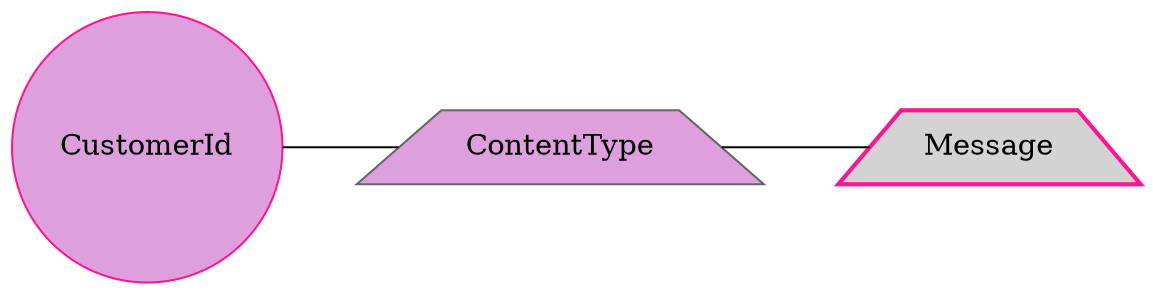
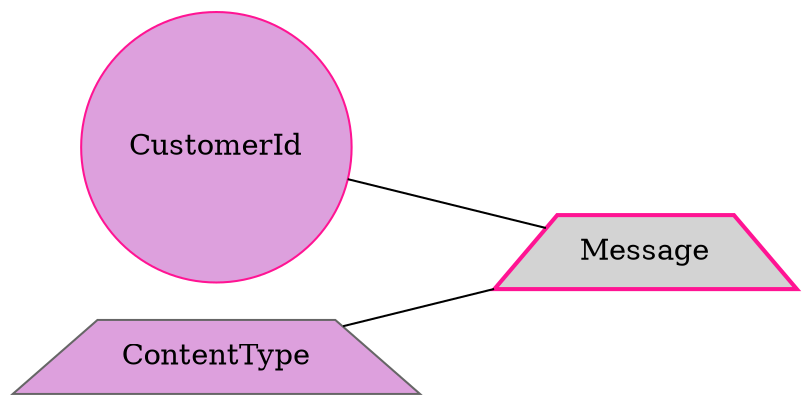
(341, 147) -> (447, 204)
